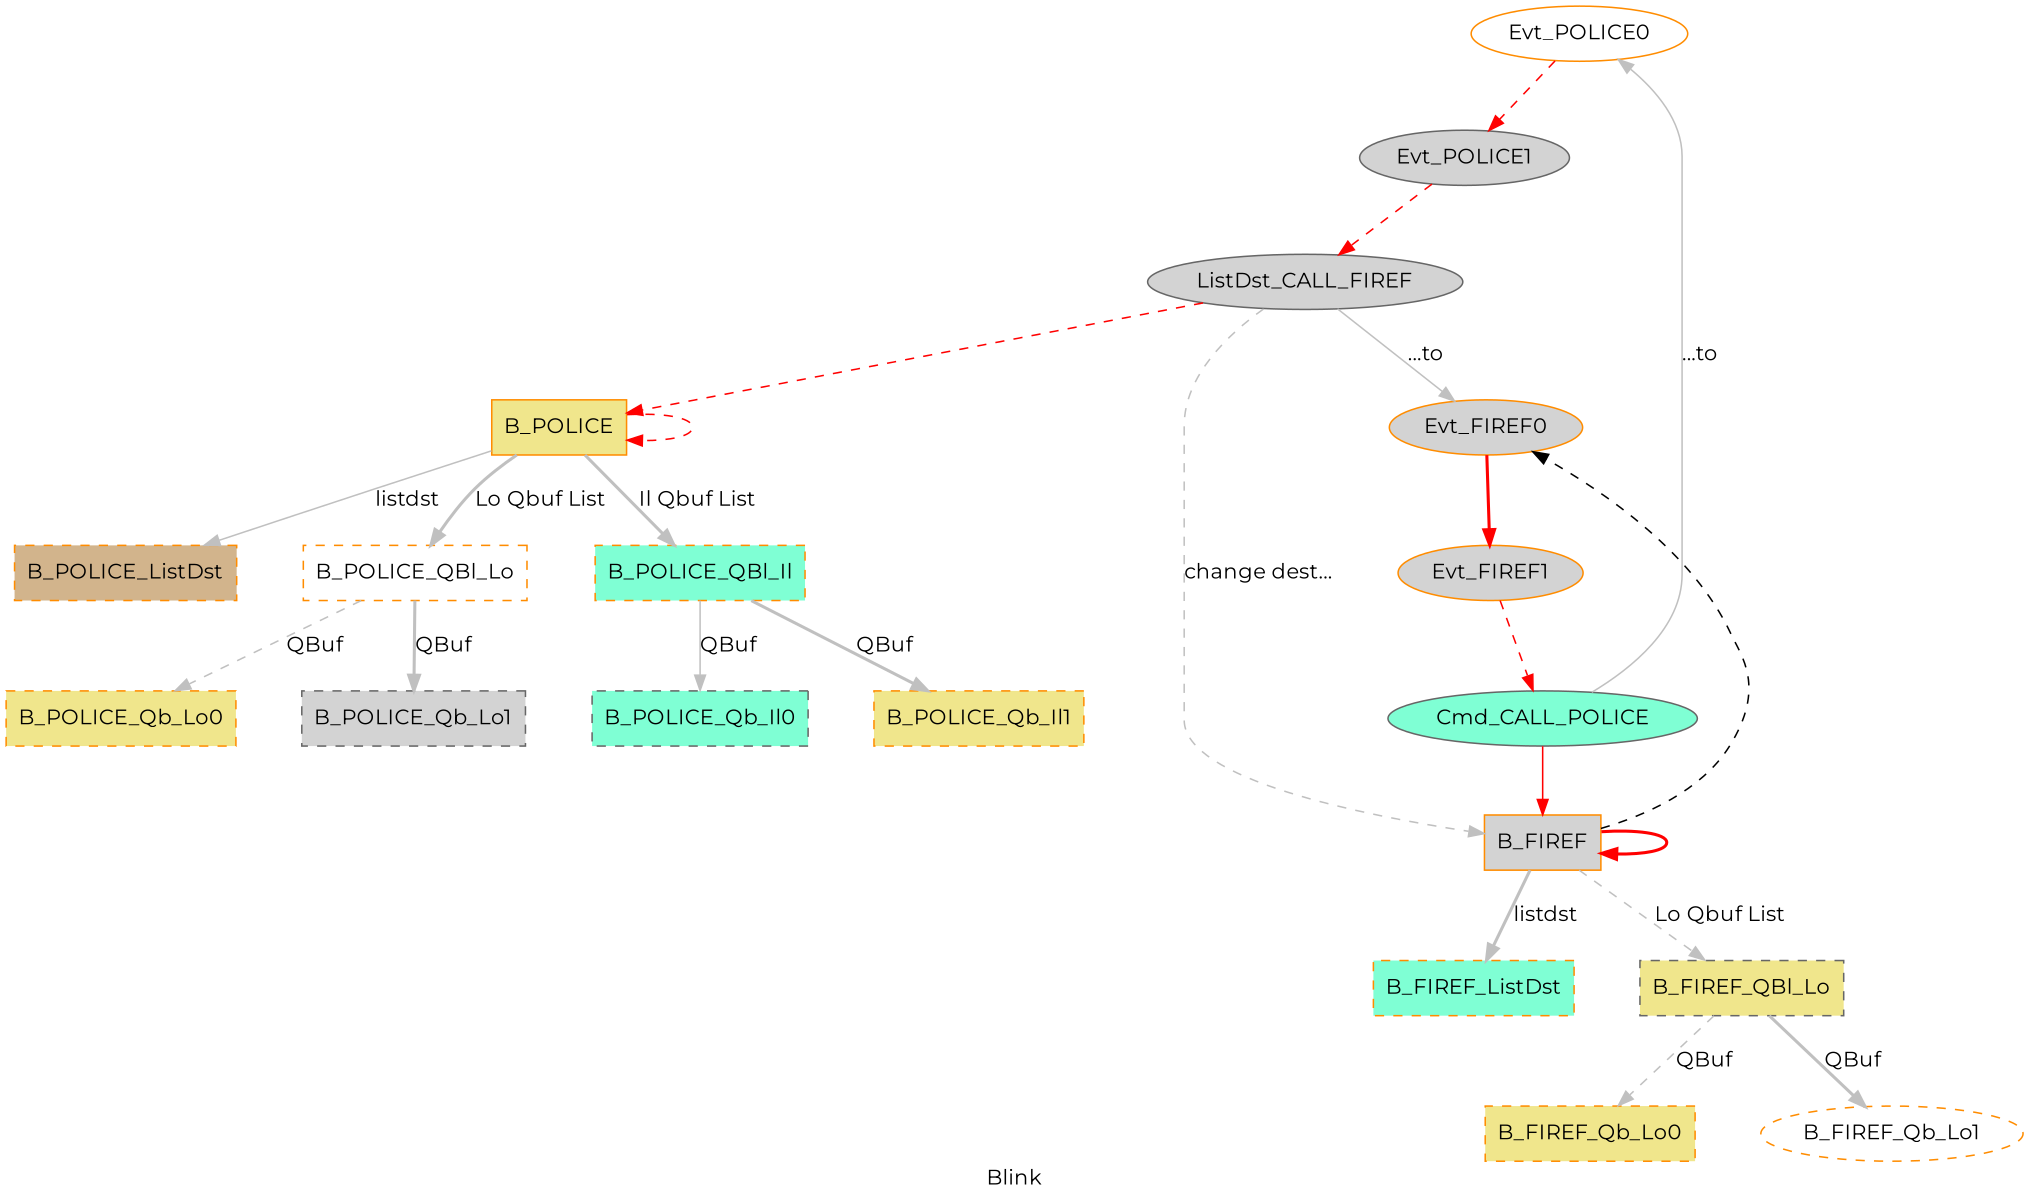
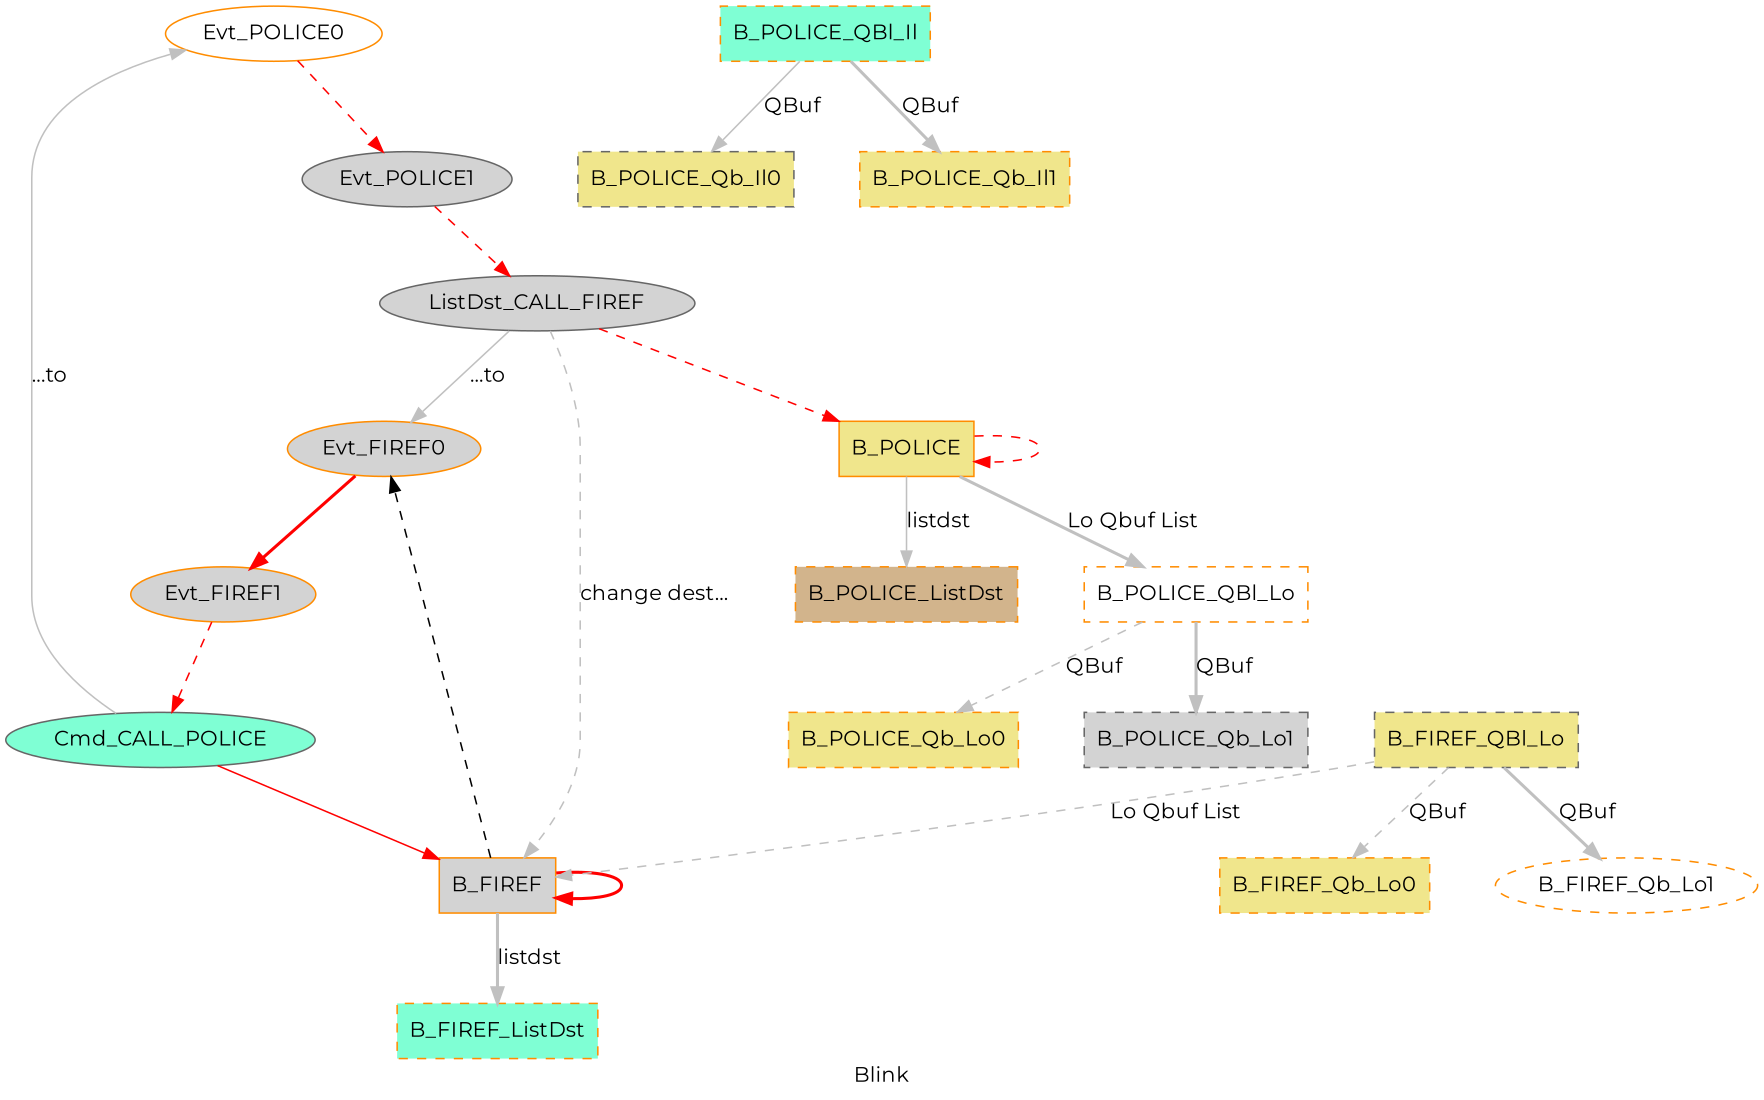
(624, 494) -> none
(700, 718) -> (686, 179)
(1636, 911) -> (973, 823)
